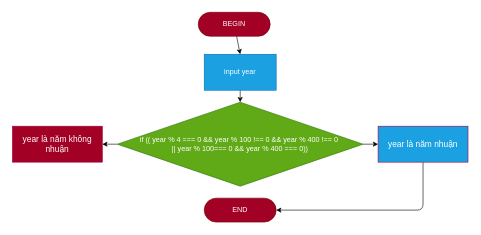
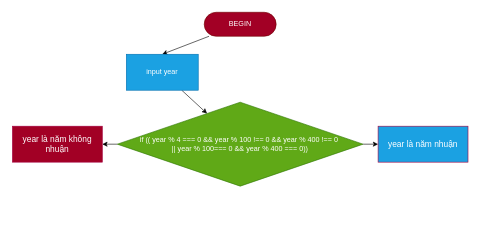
(234, 24) -> (240, 24)
(240, 72) -> (162, 72)
(422, 209) -> none
(240, 210) -> none
